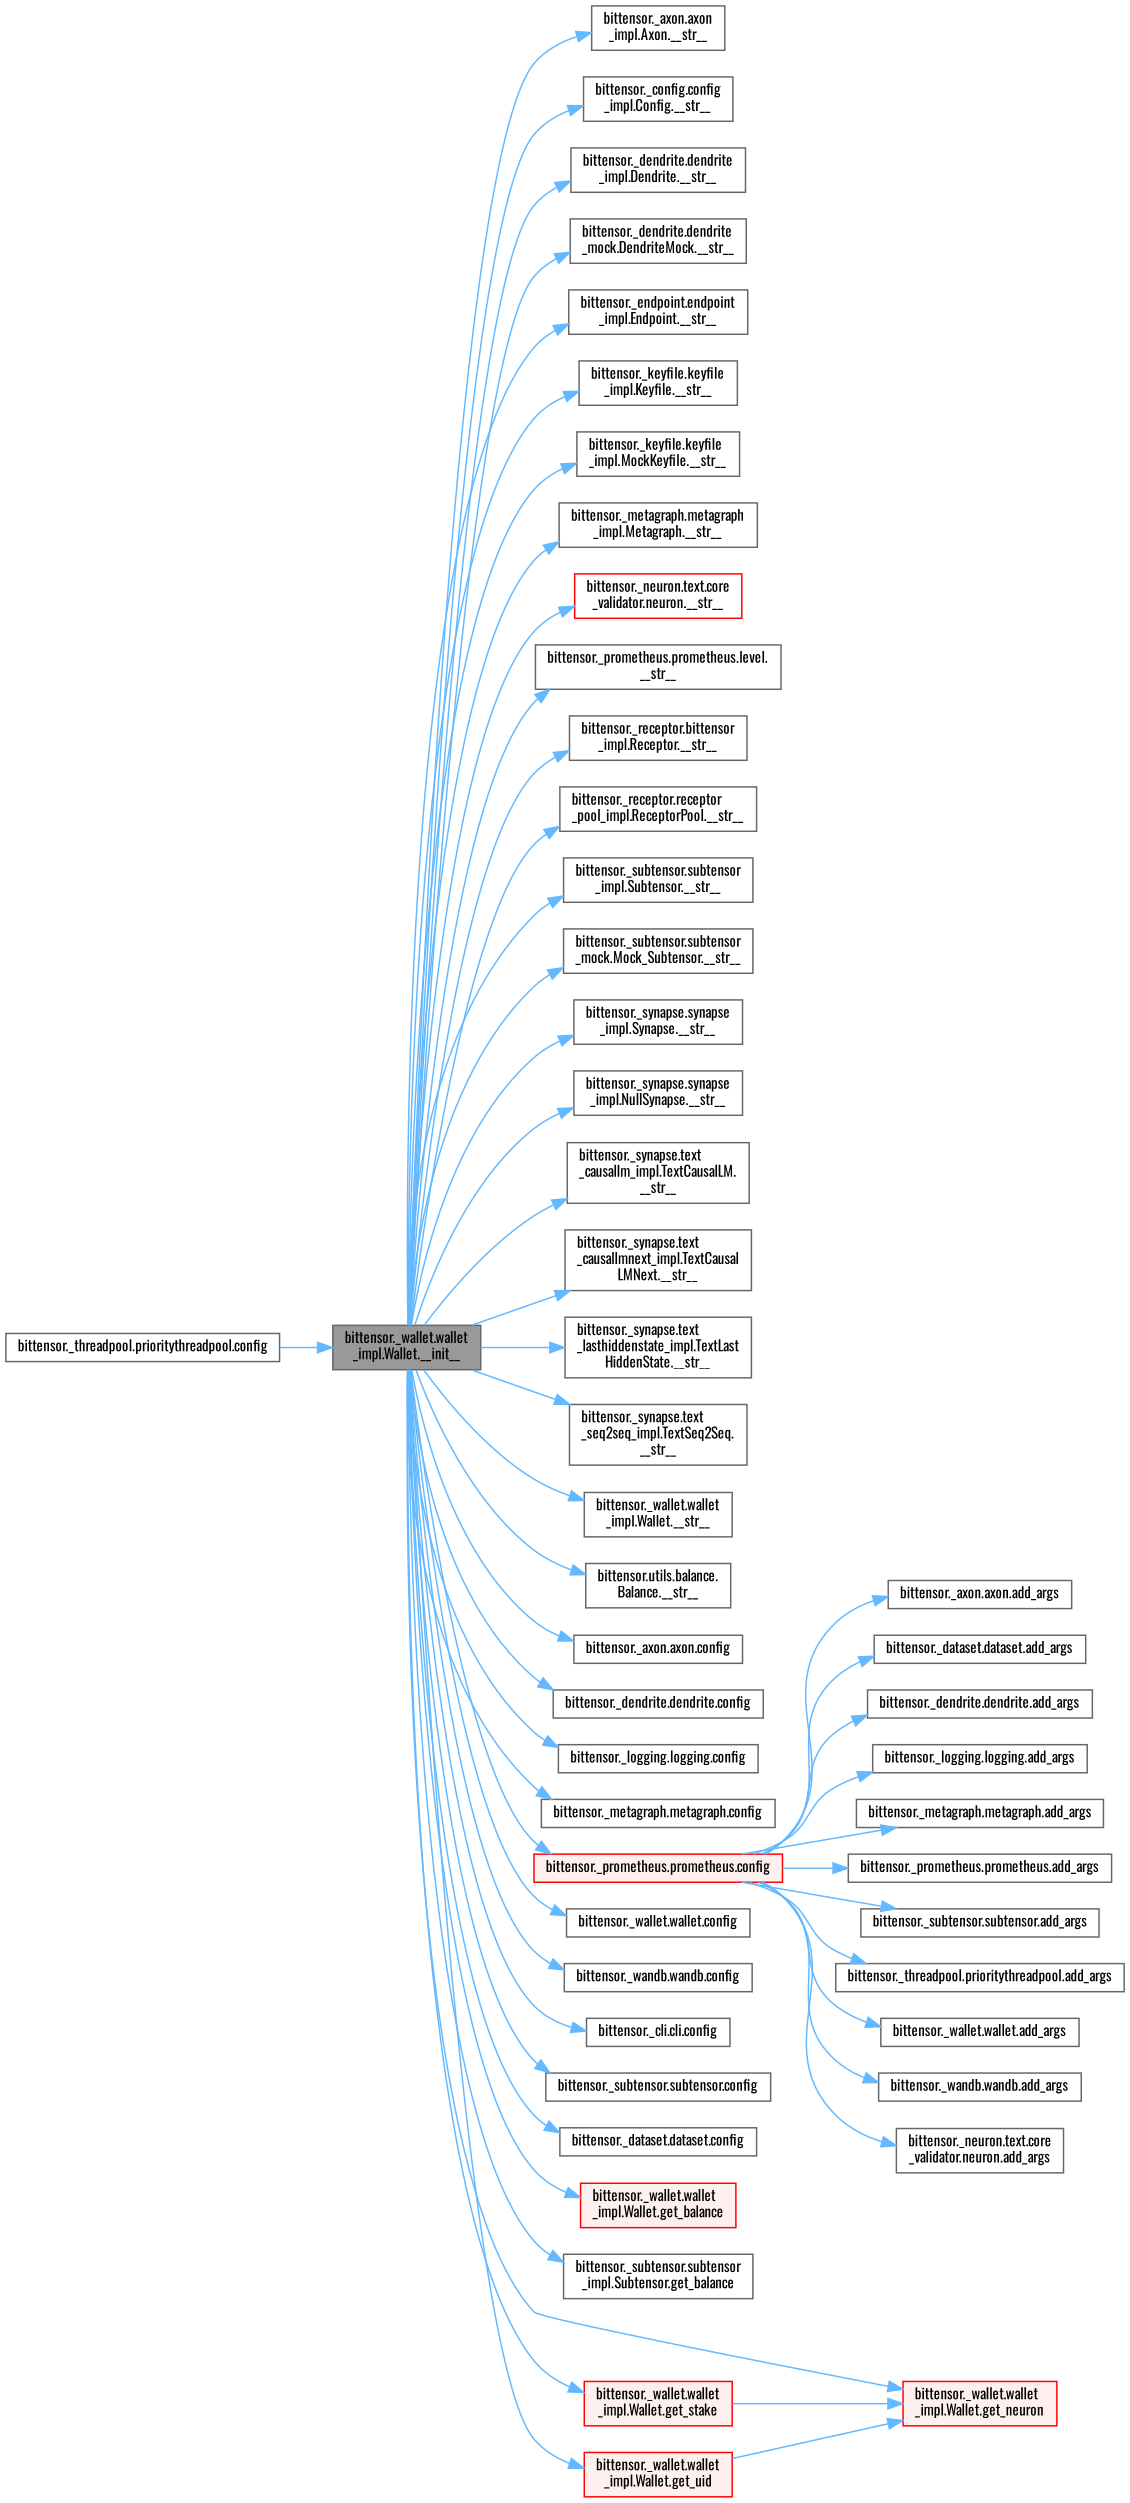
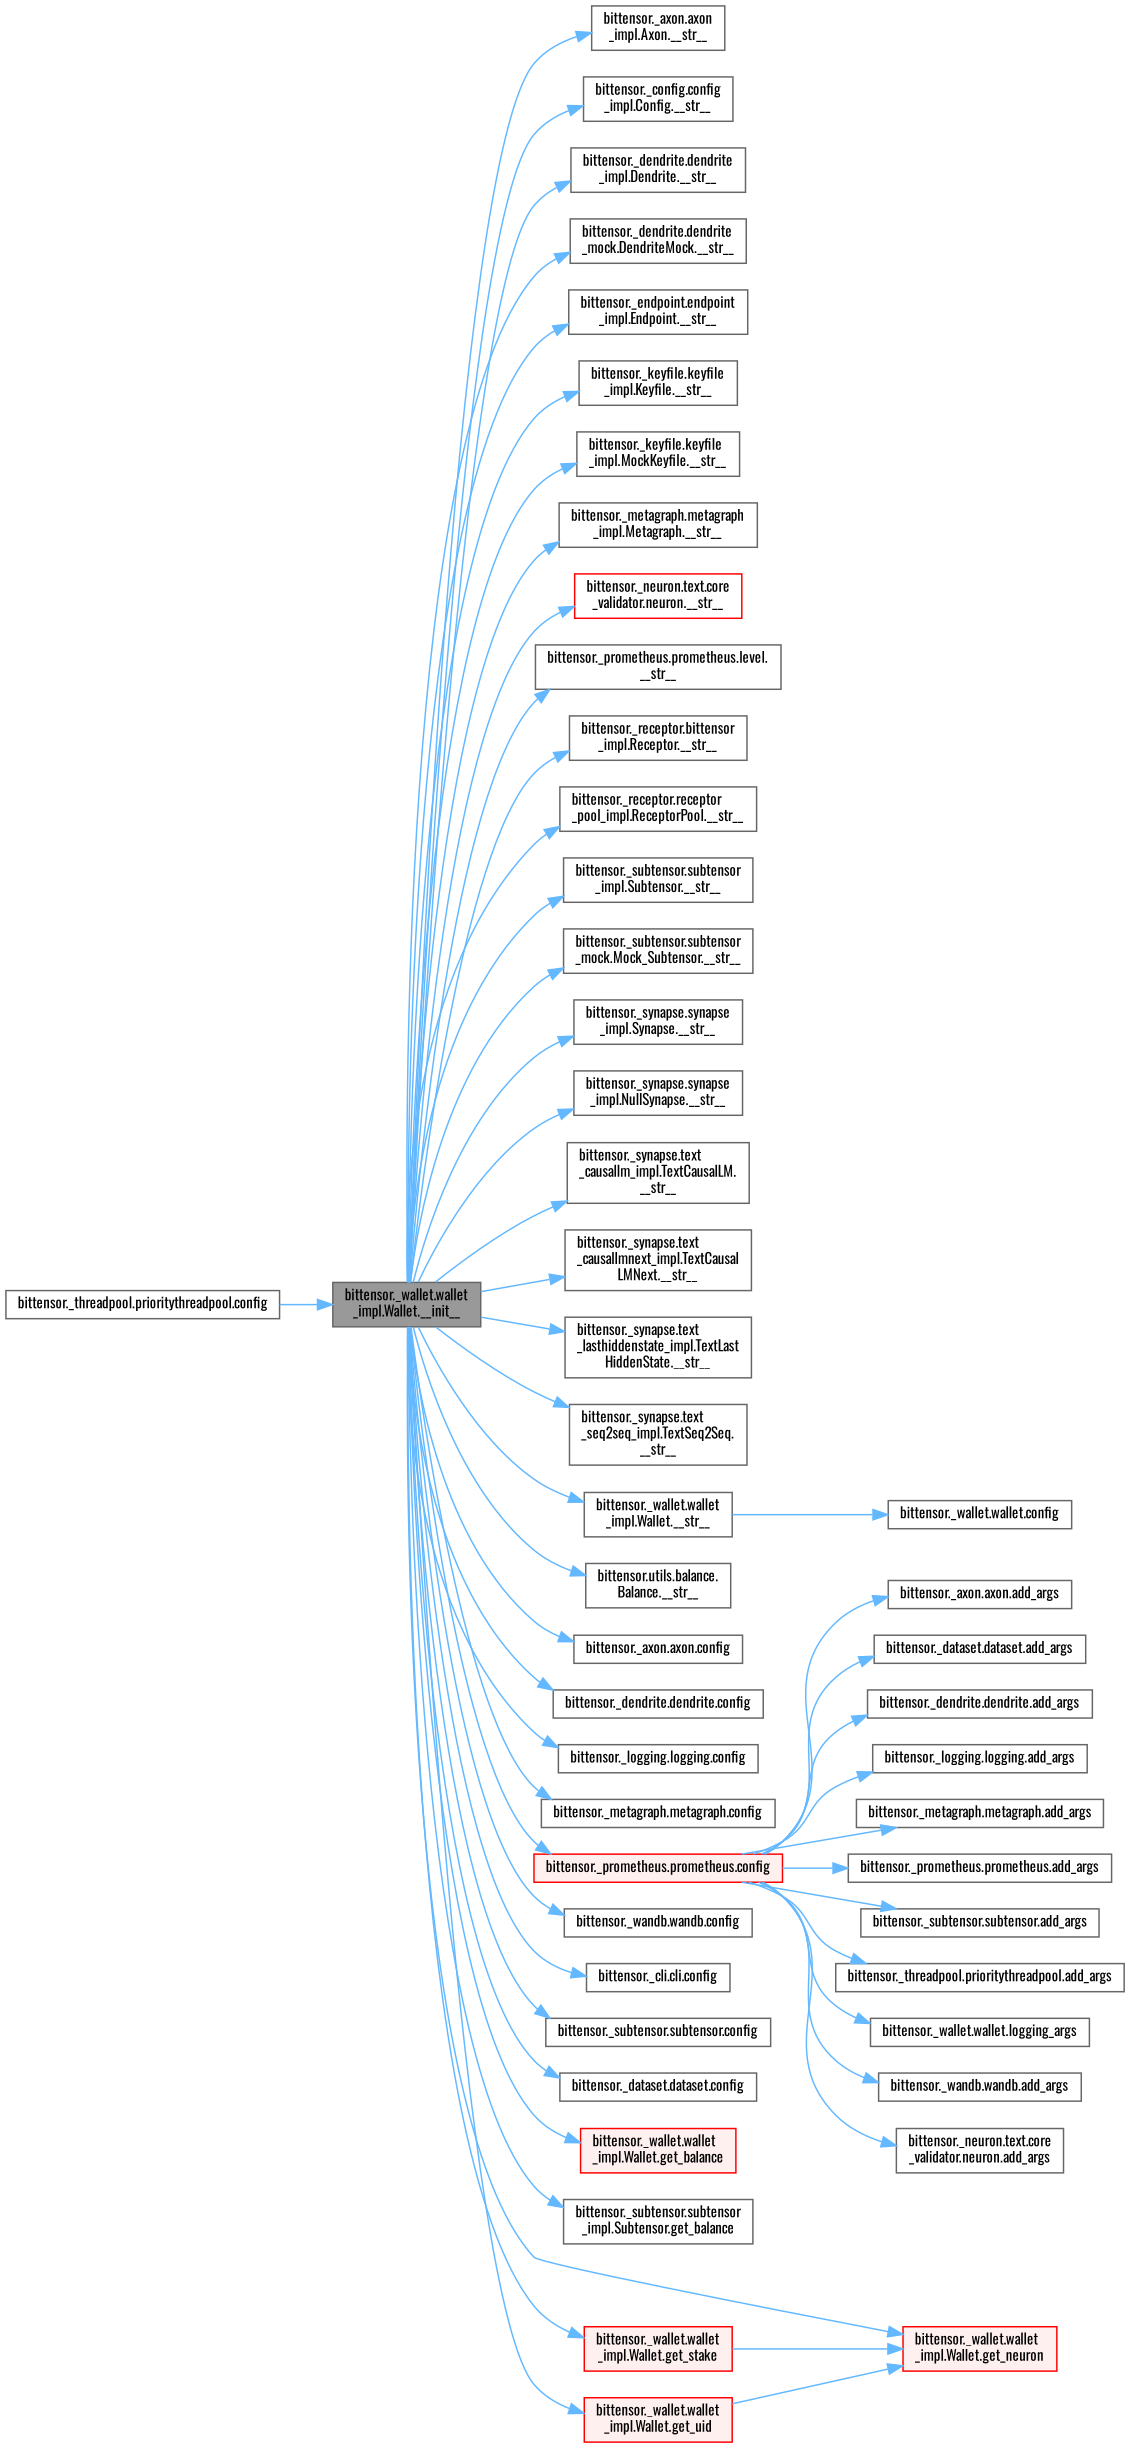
(460, 1707) -> (802, 1515)
(980, 2032) -> (980, 2032)
